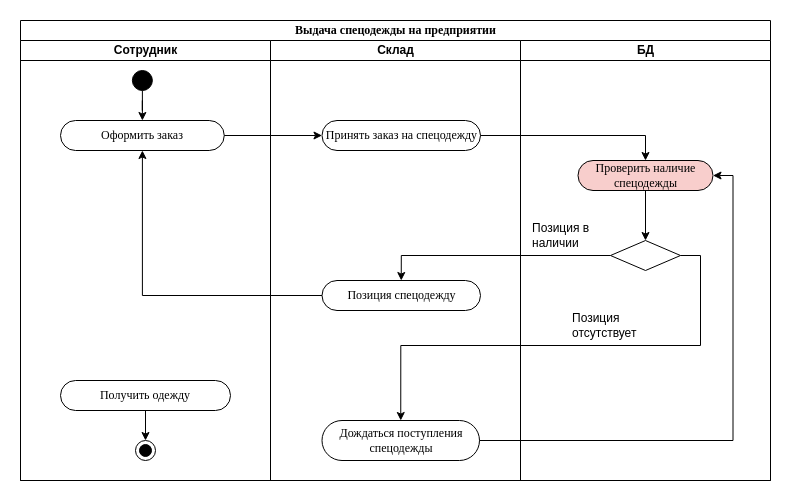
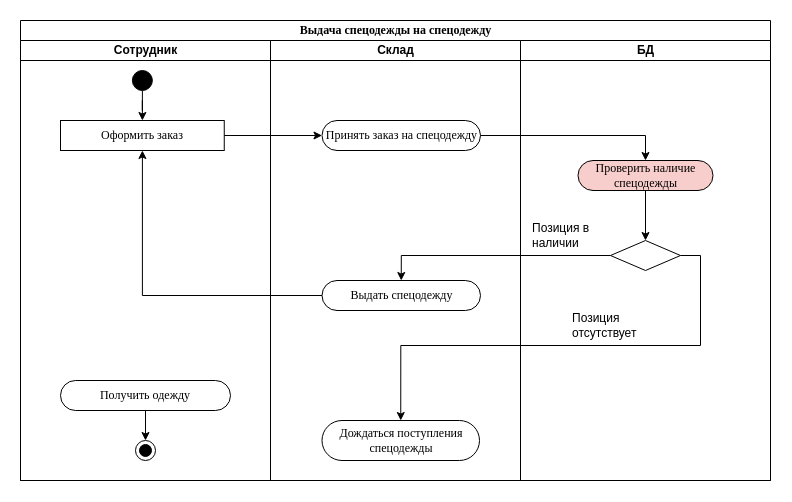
(396, 31) -> (396, 31)
(142, 136) -> (142, 136)
(402, 296) -> (402, 296)
(733, 429) -> none
